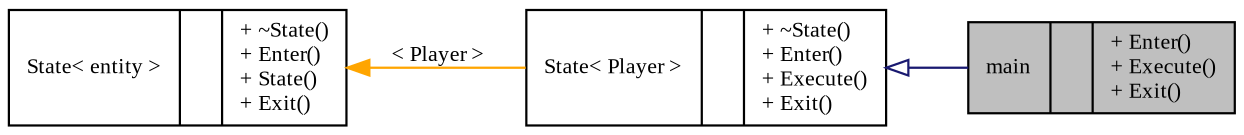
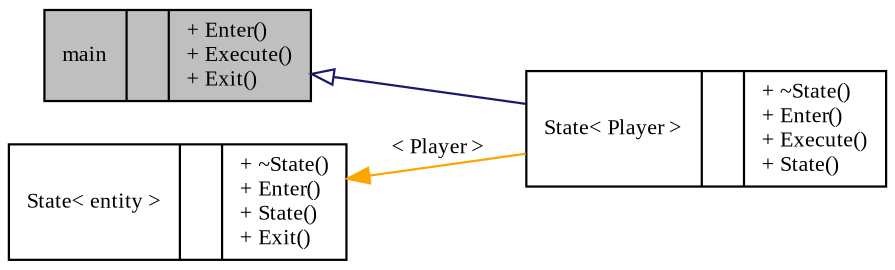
(939, 68) -> (430, 90)
(797, 103) -> (801, 164)
